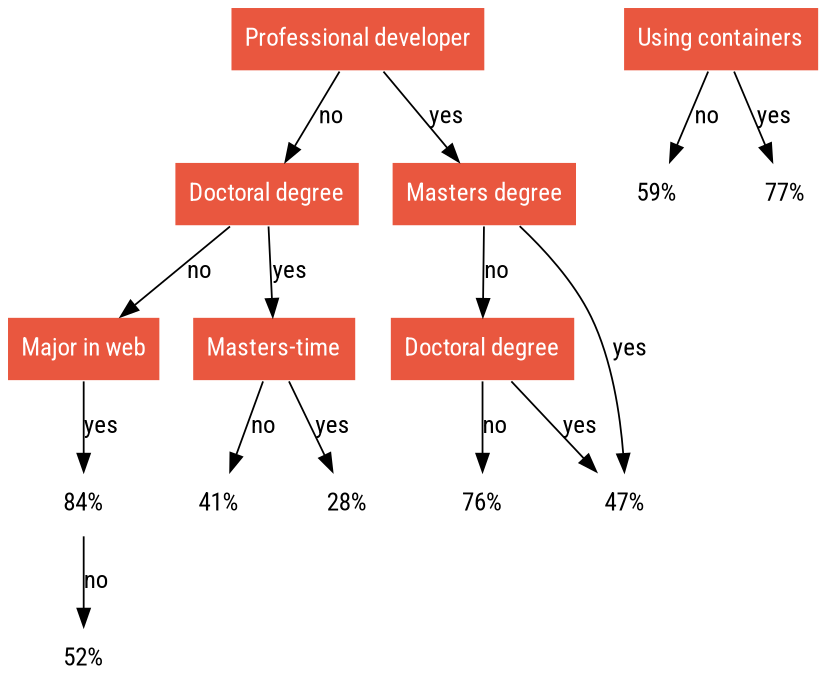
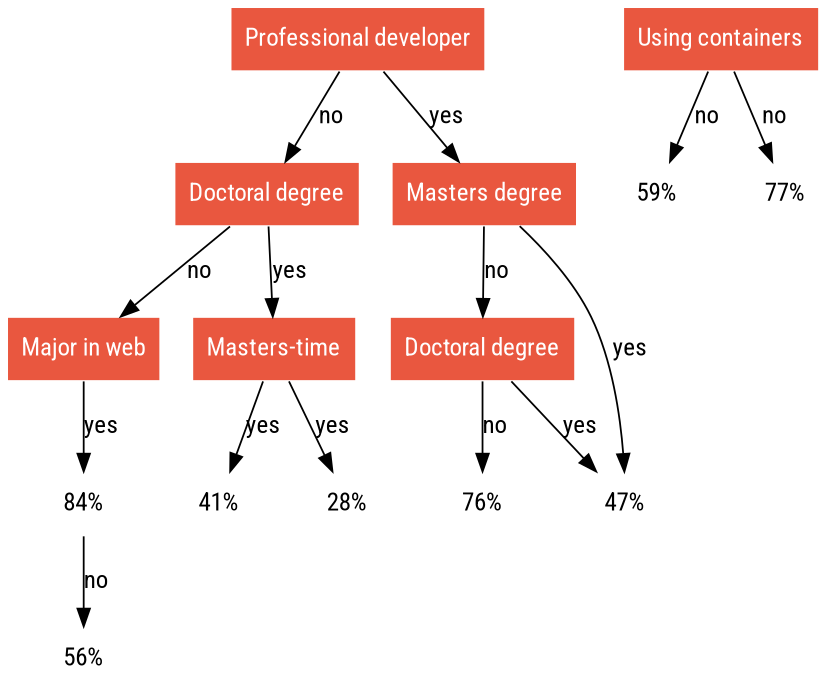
(775, 117) -> (775, 117)
(264, 426) -> (264, 426)
(84, 659) -> (84, 659)
